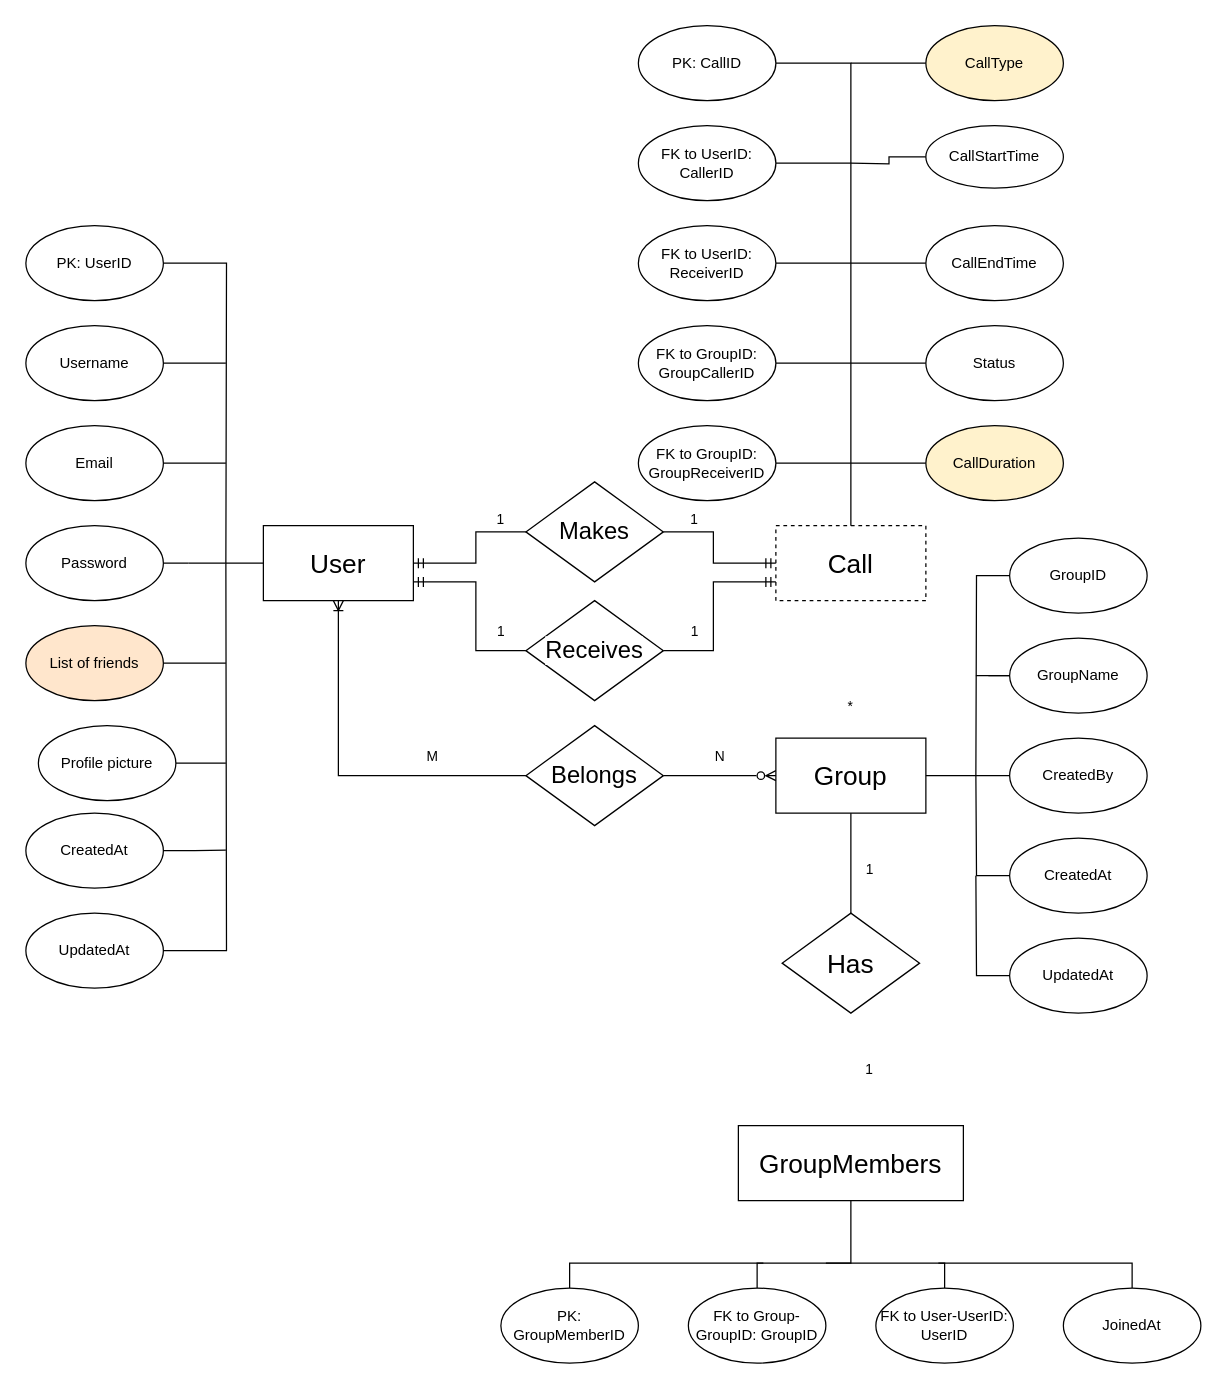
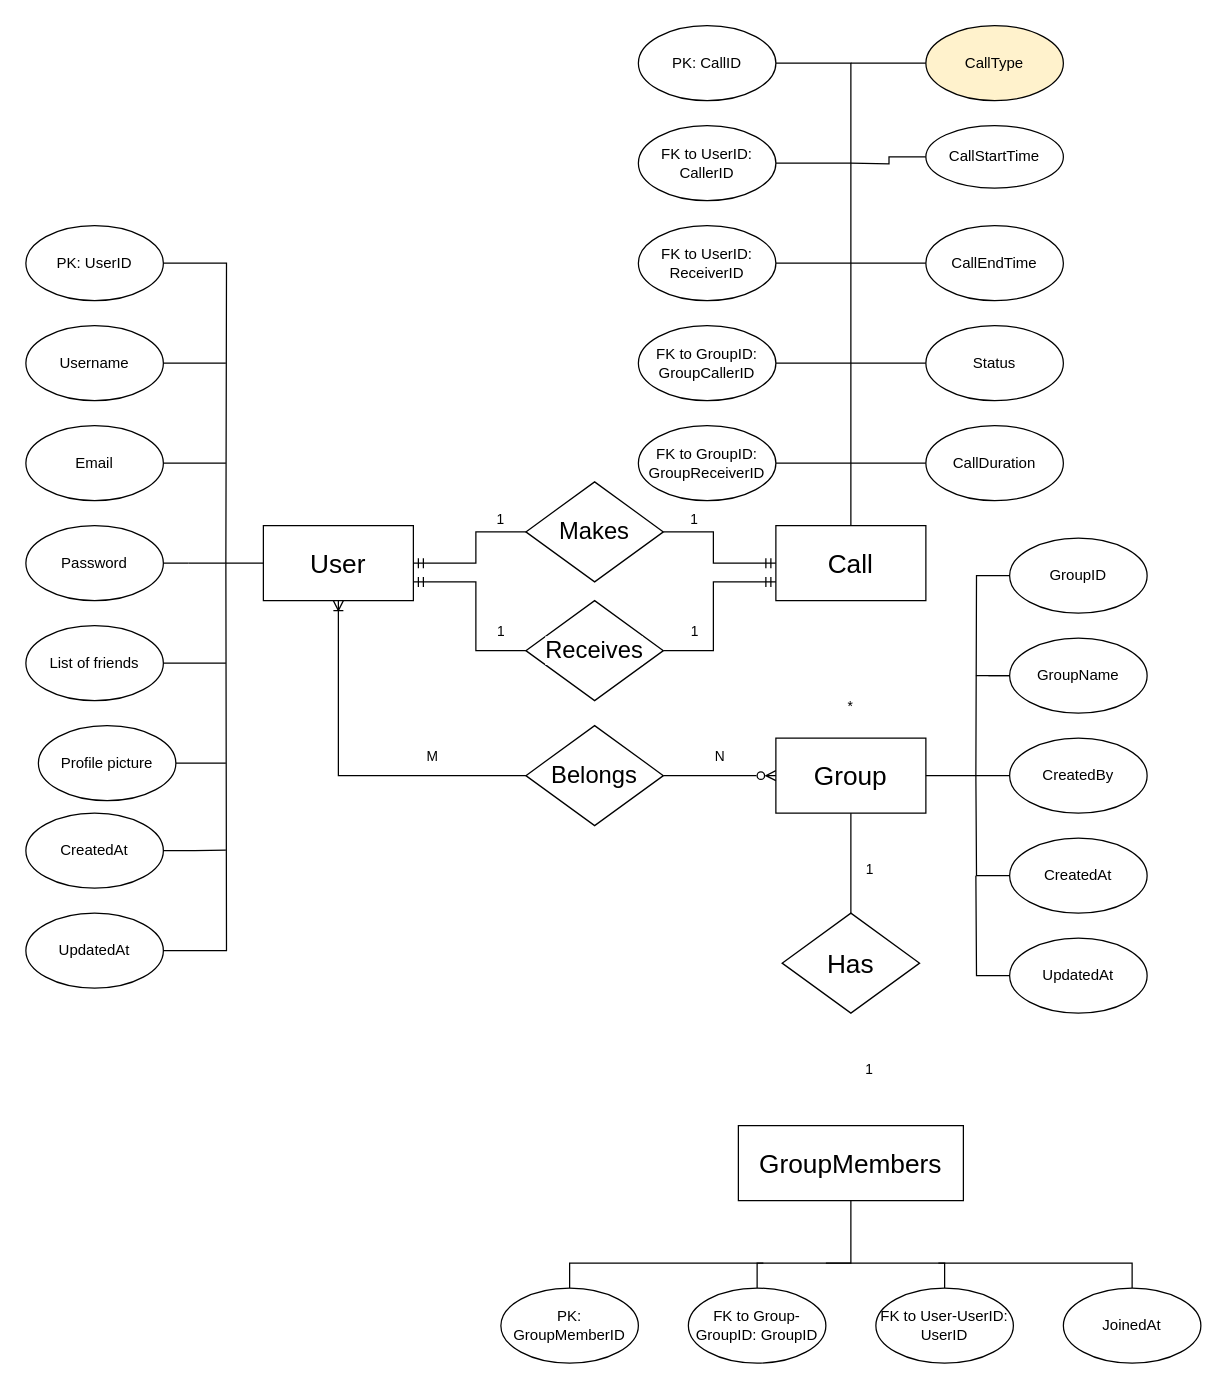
(994, 463) -> (994, 463)
(851, 563) -> (851, 563)
(94, 663) -> (94, 663)
